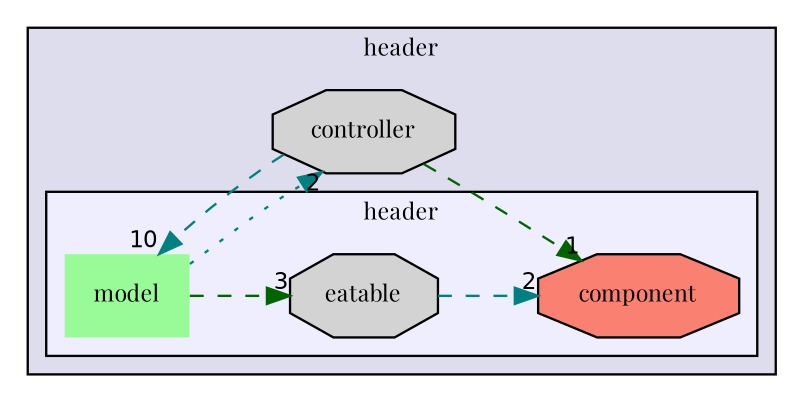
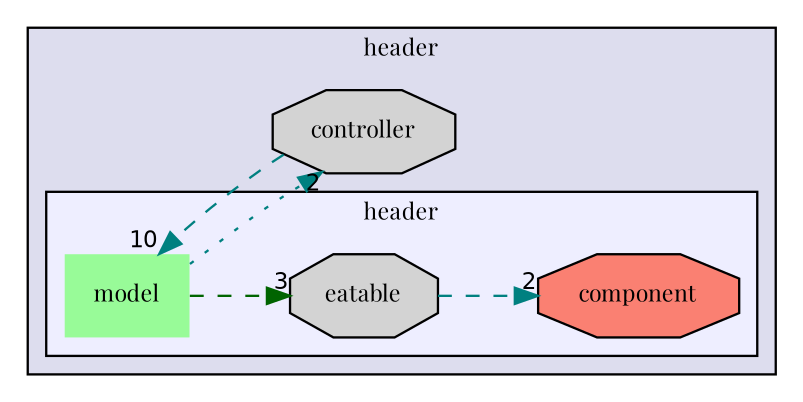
(496, 207) -> none
